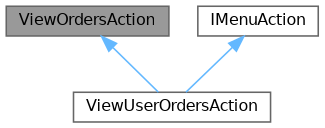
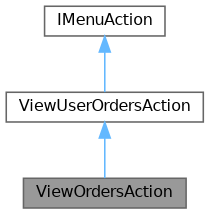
(136, 70) -> (105, 158)
